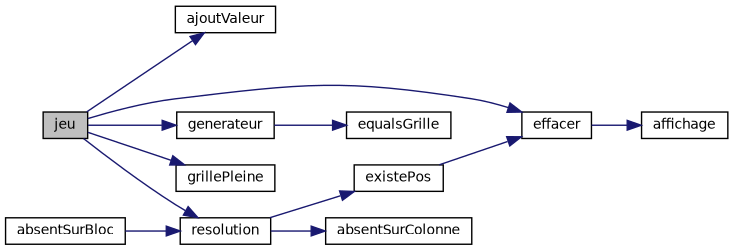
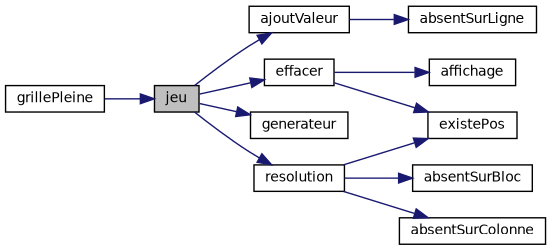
none -> (472, 19)
(399, 125) -> none
(130, 146) -> (122, 99)
(473, 153) -> (375, 95)
(146, 231) -> (371, 178)
